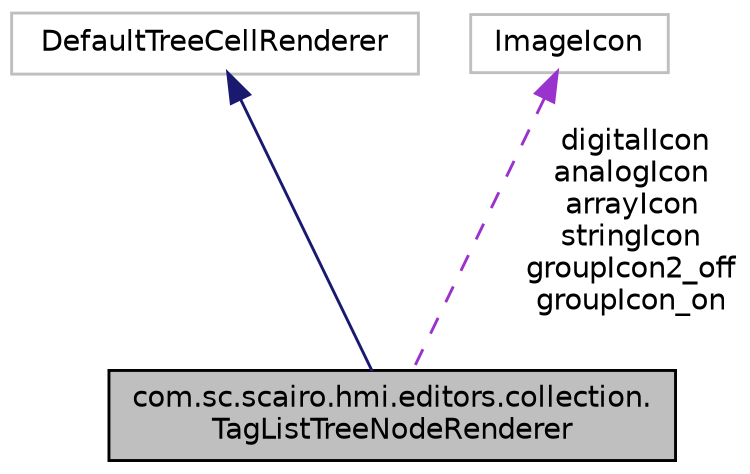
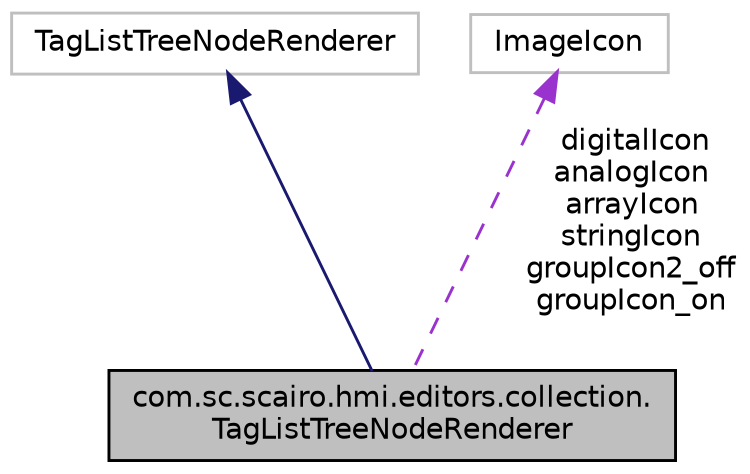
(215, 44) -> (215, 44)
